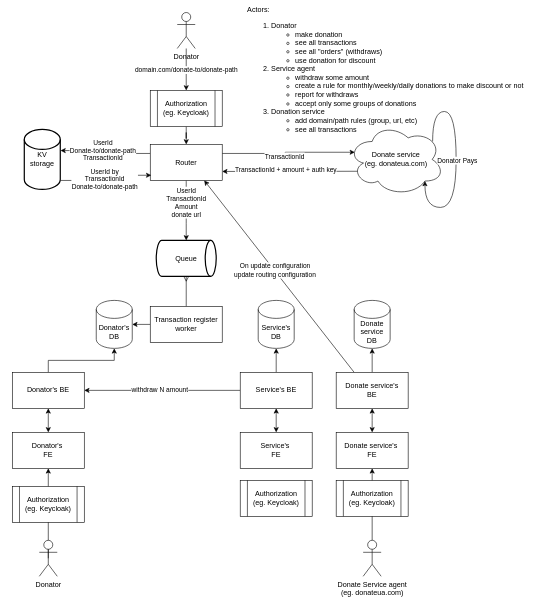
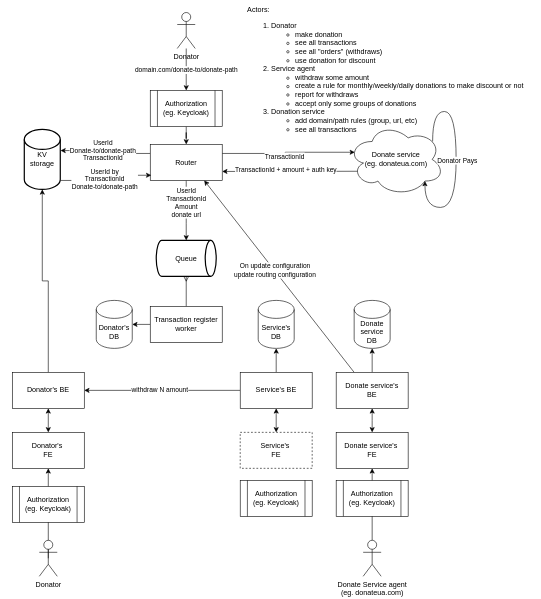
(84, 360) -> (46, 281)
(276, 450) -> (276, 450)
